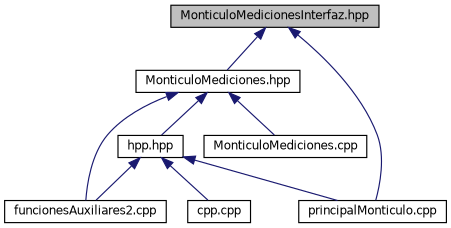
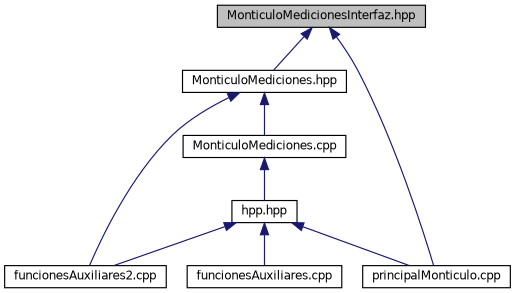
(180, 118) -> (264, 185)
(219, 212) -> (264, 277)
